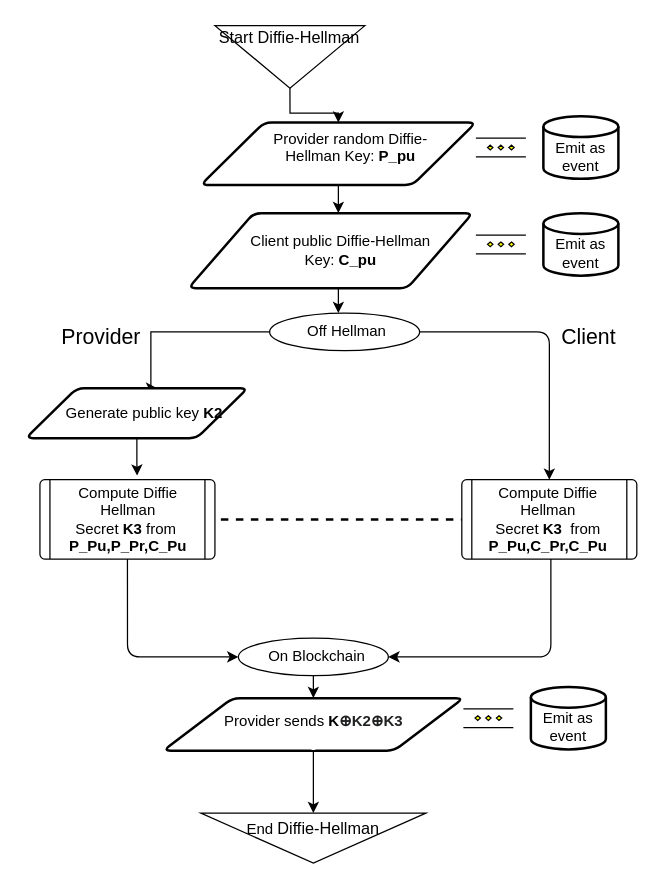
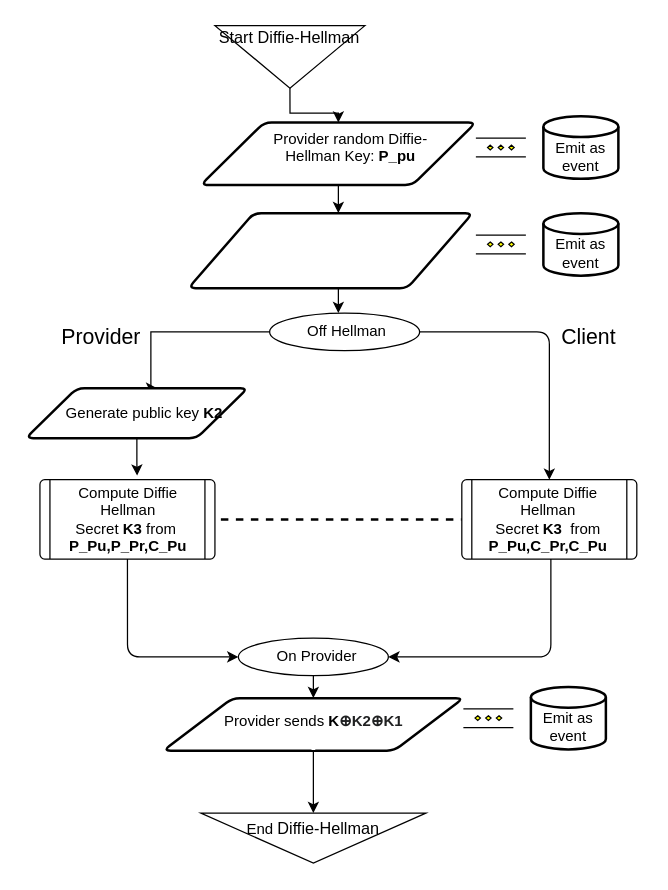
(340, 251) -> none
(317, 657) -> (317, 657)
(314, 732) -> (314, 732)
